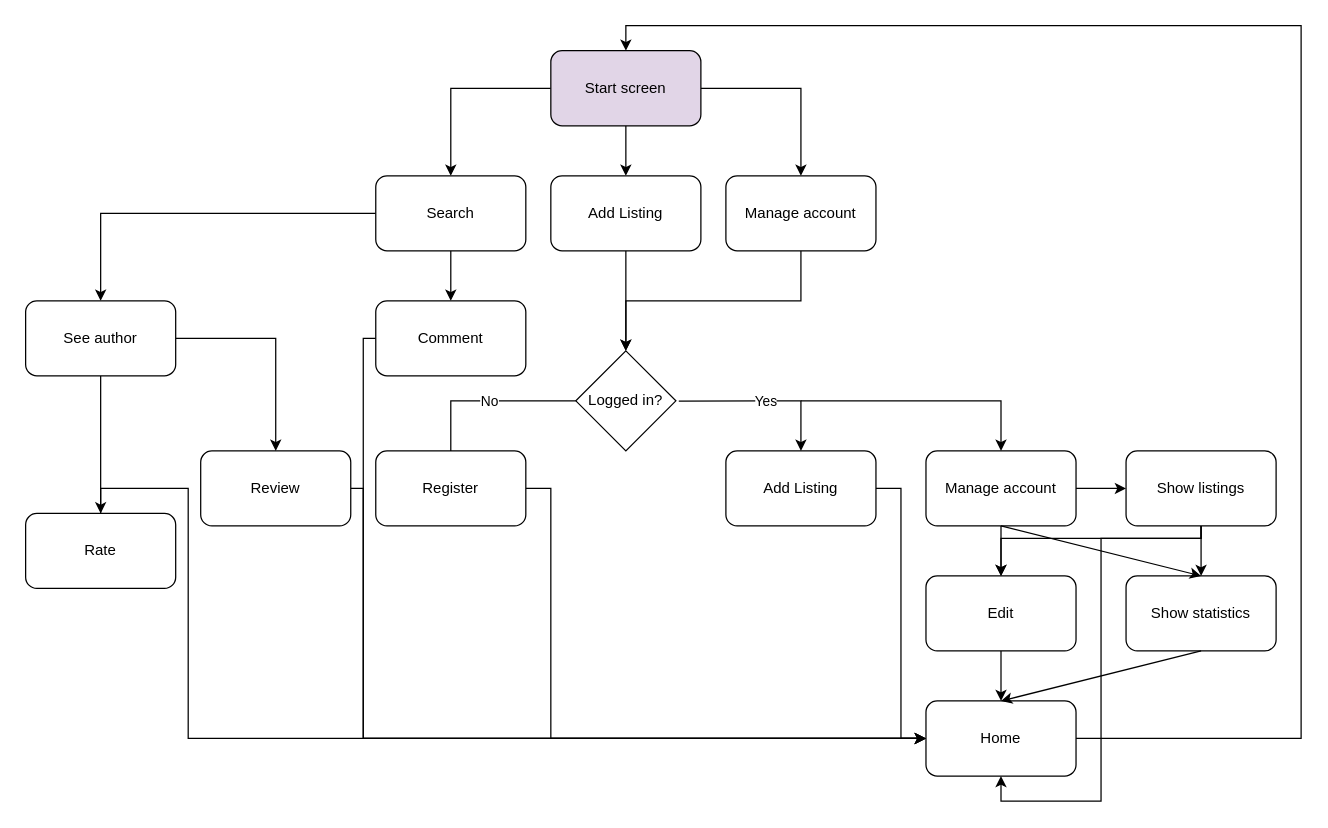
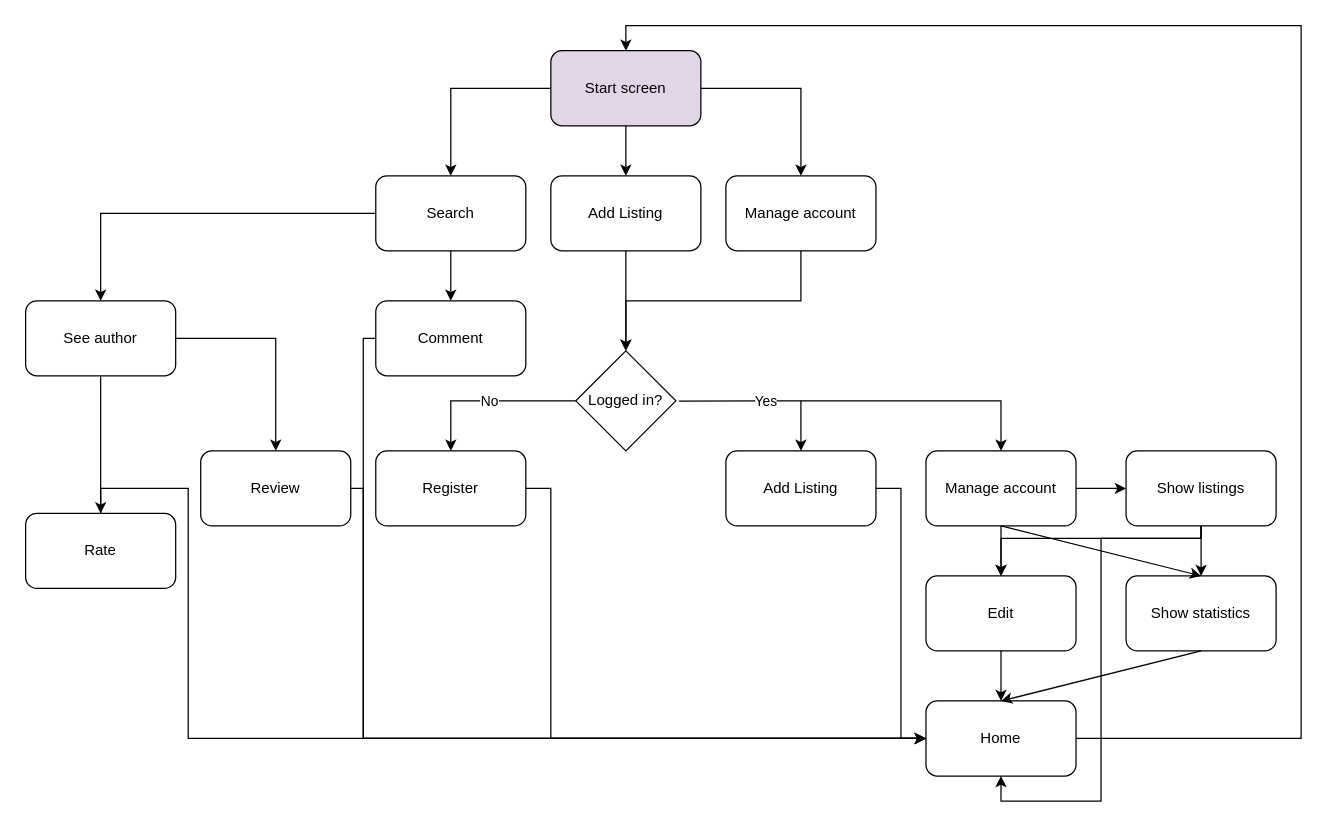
(451, 444) -> (451, 441)
